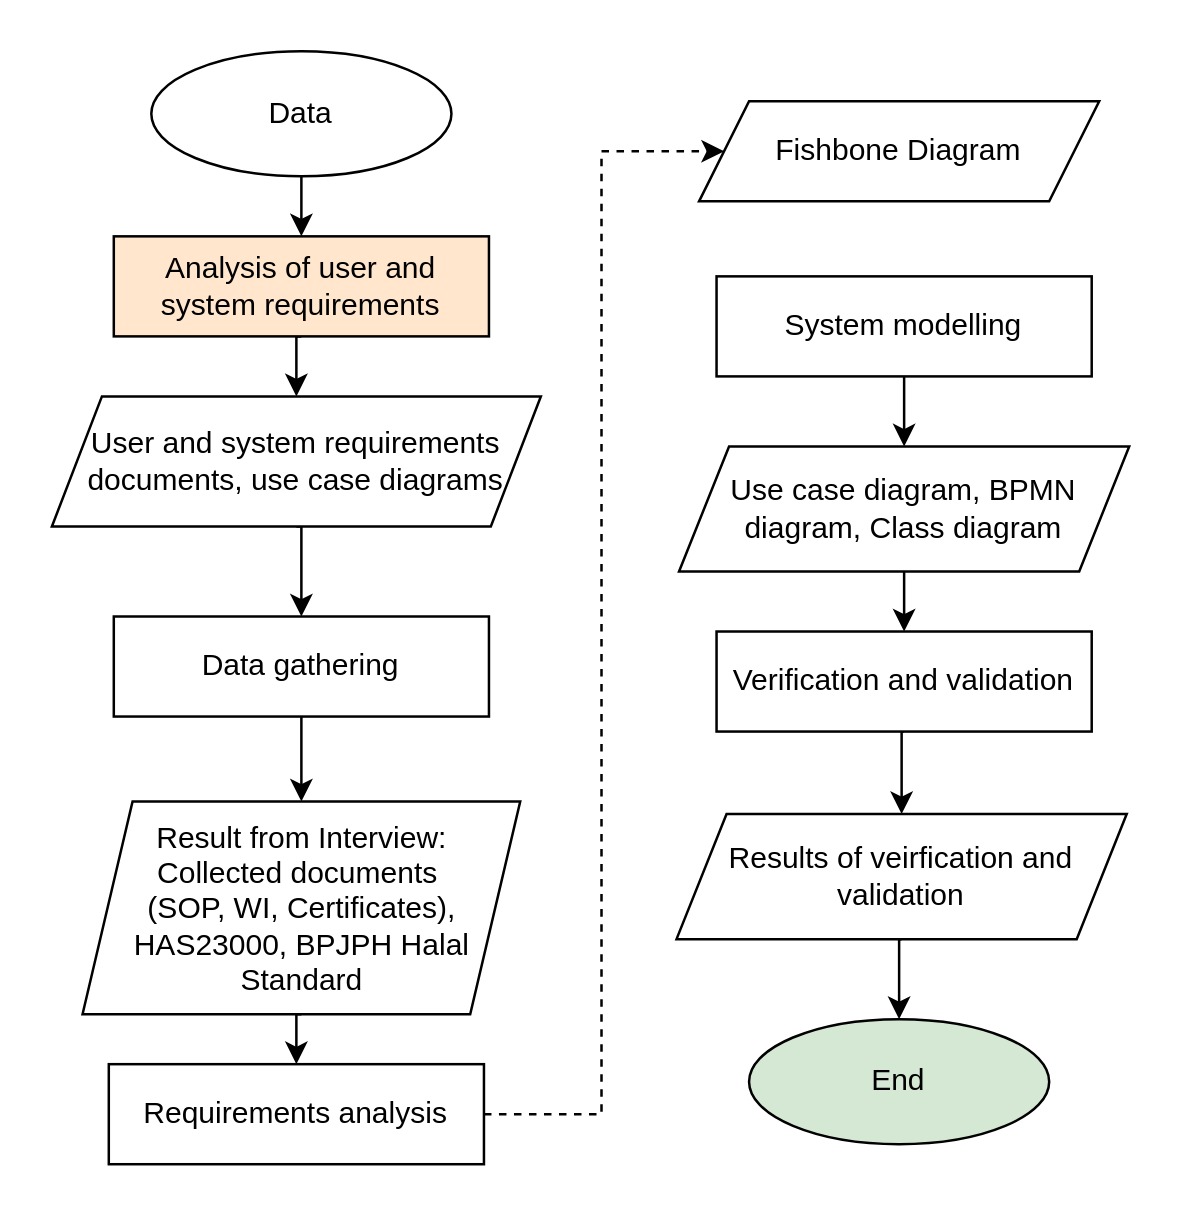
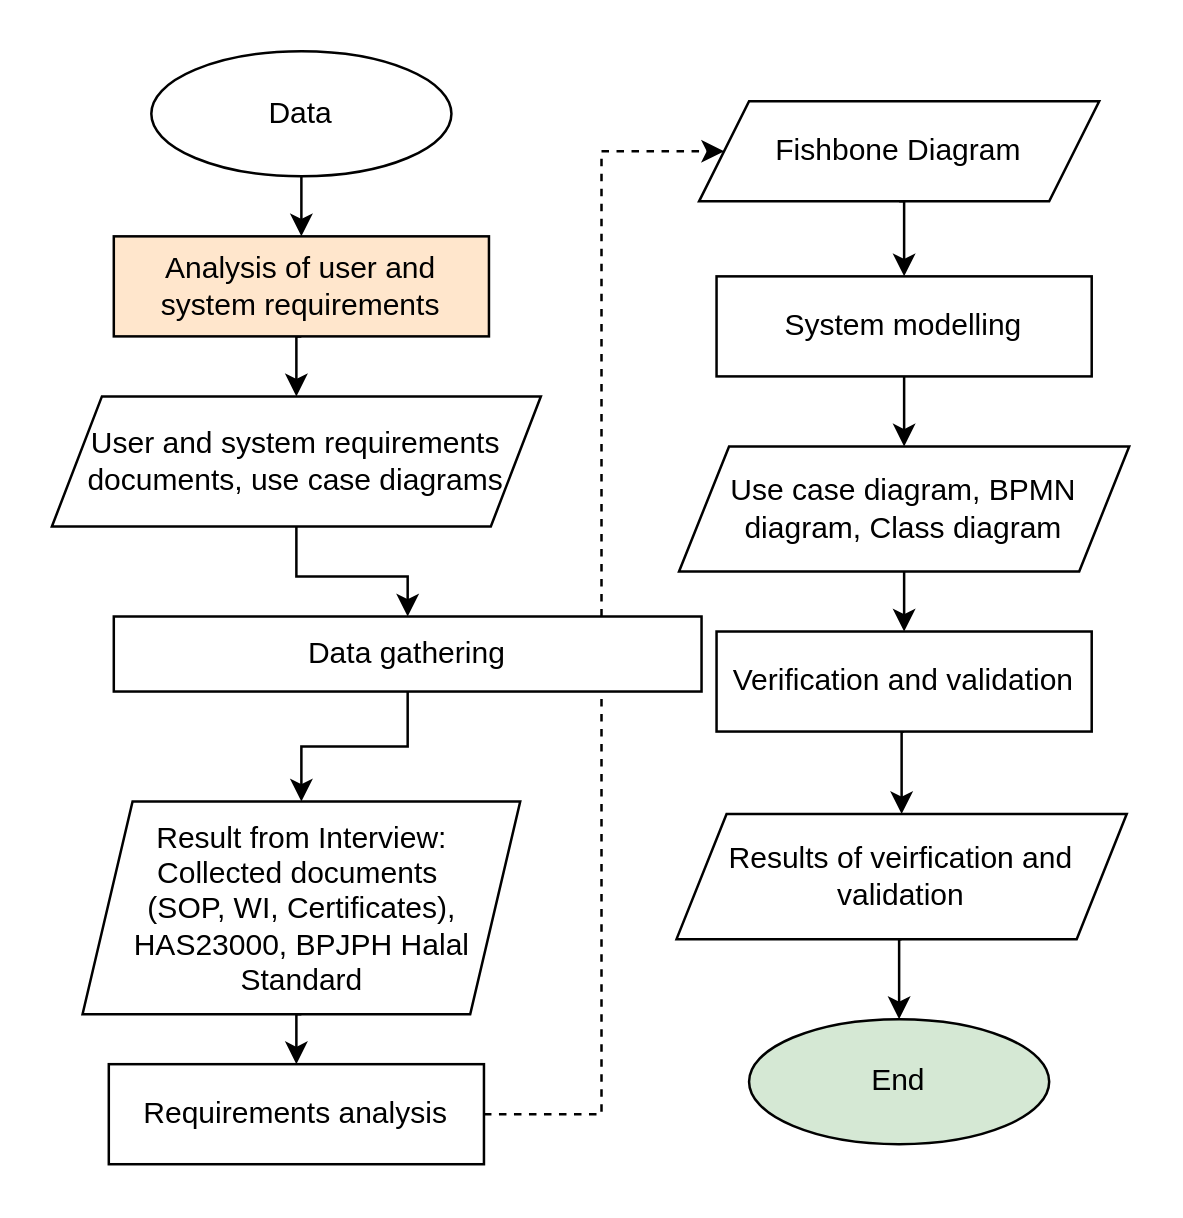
none -> (904, 229)
(301, 666) -> (408, 654)
